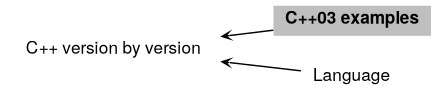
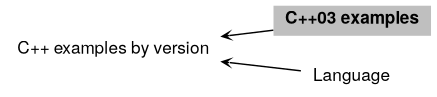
(114, 49) -> (114, 49)
